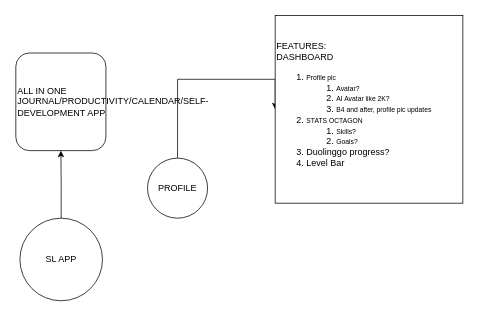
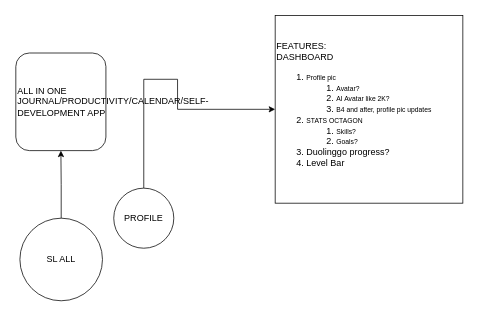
(177, 188) -> (144, 218)
(61, 259) -> (61, 259)
